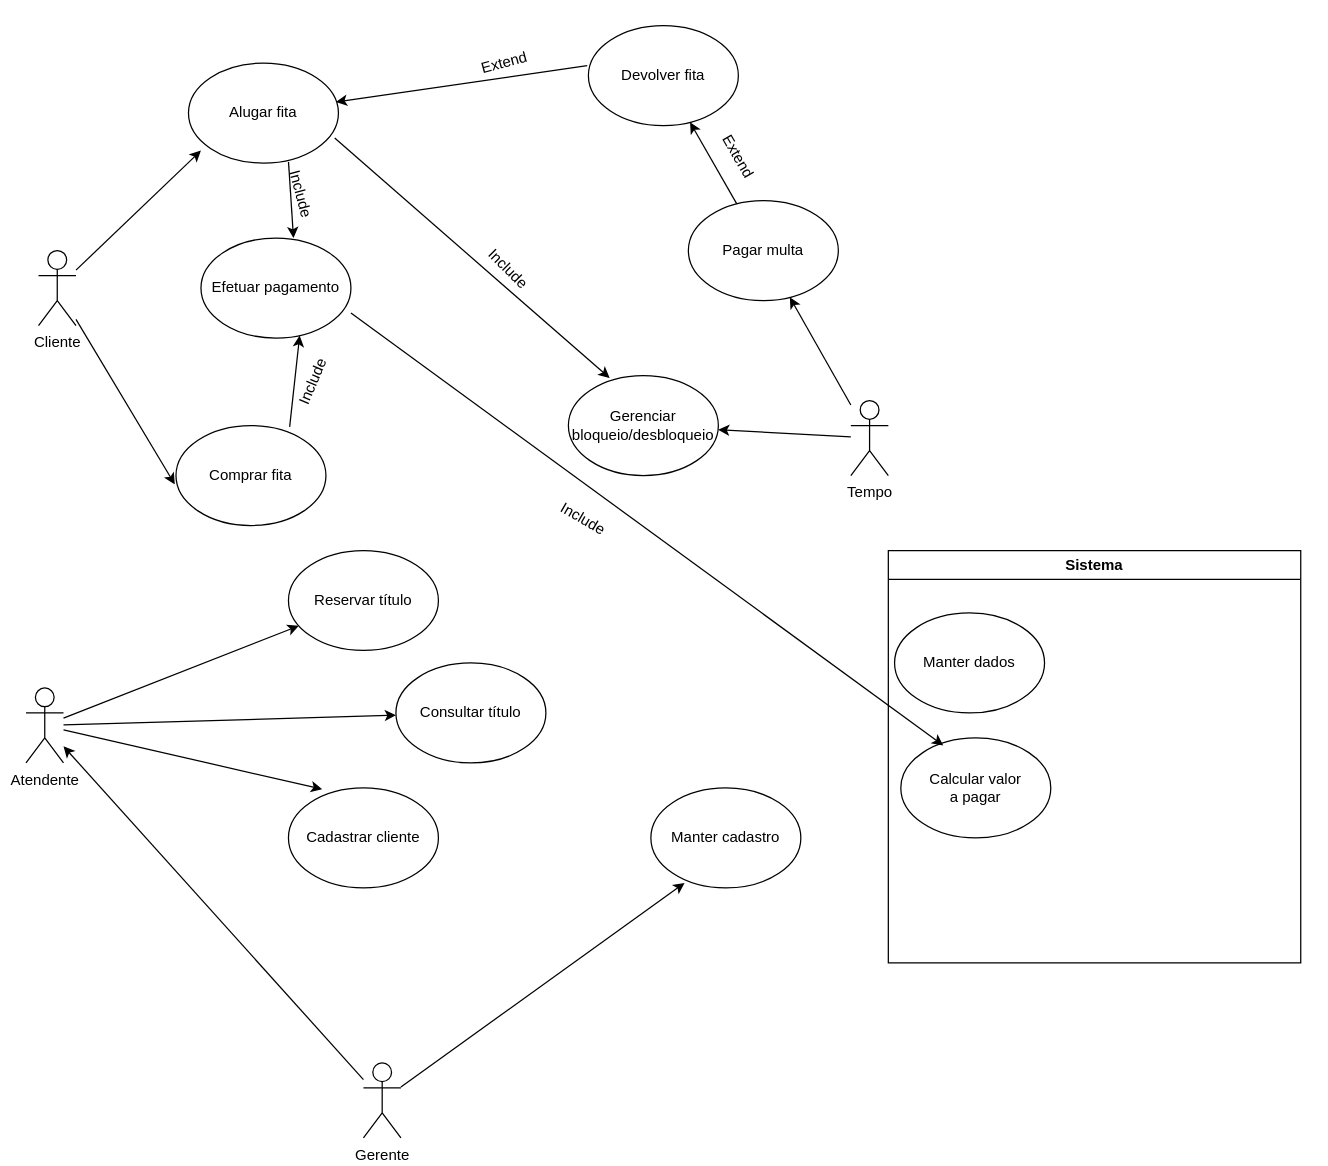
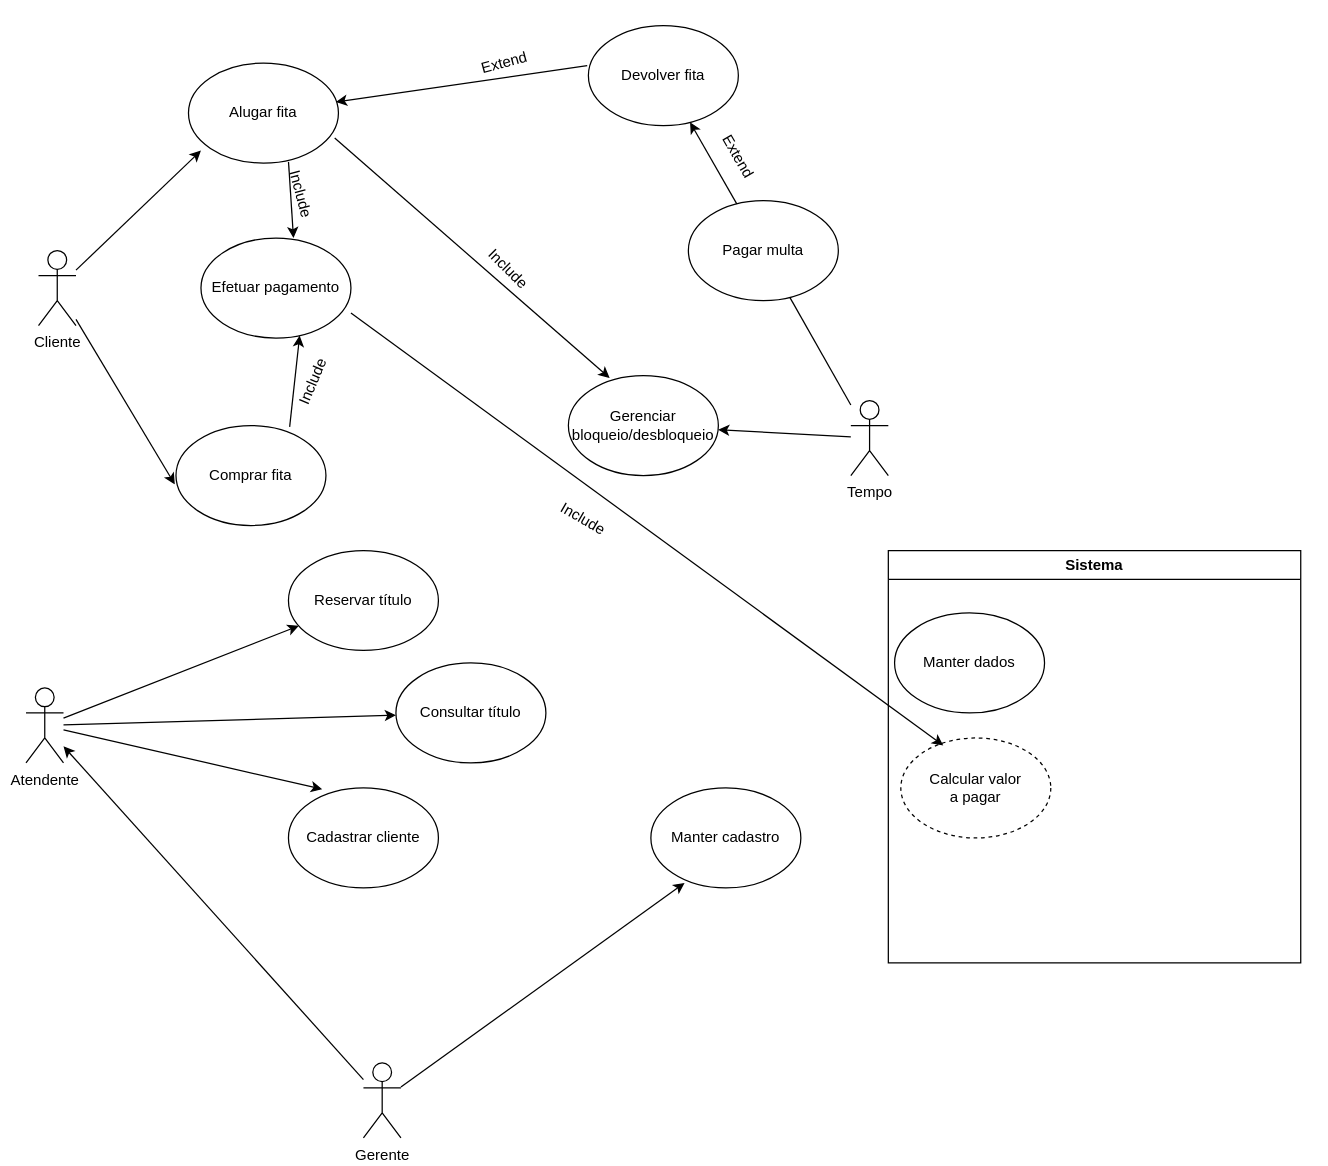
(794, 305) -> (792, 302)
(976, 788) -> (976, 788)
